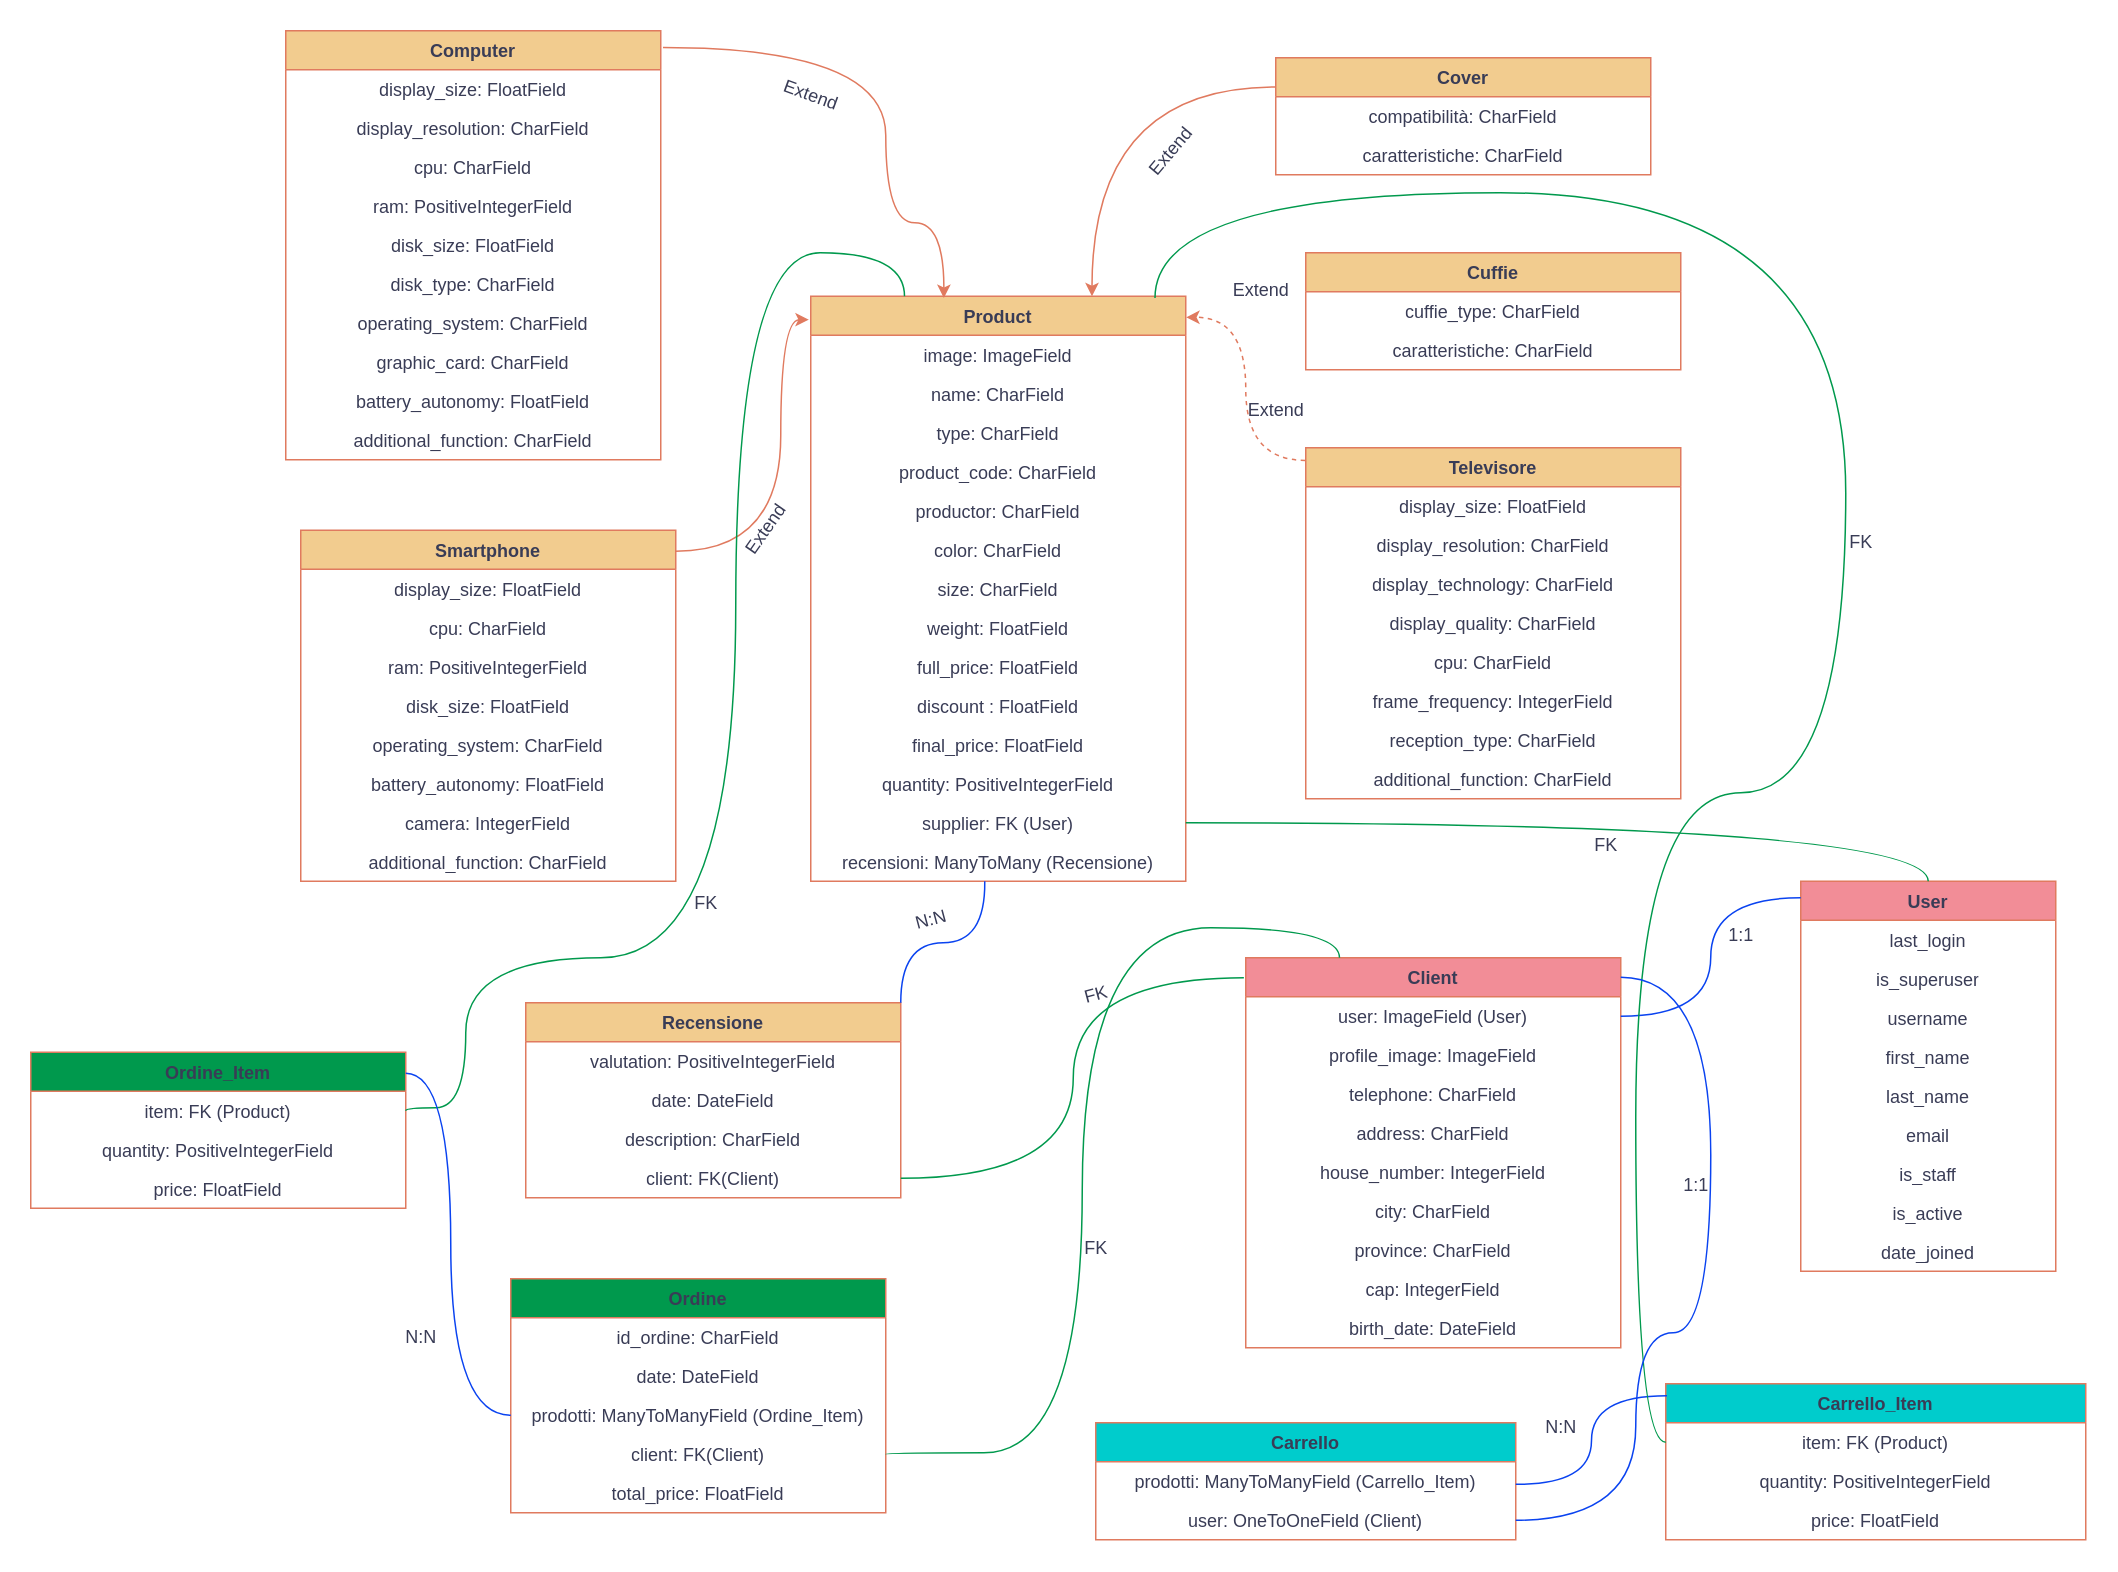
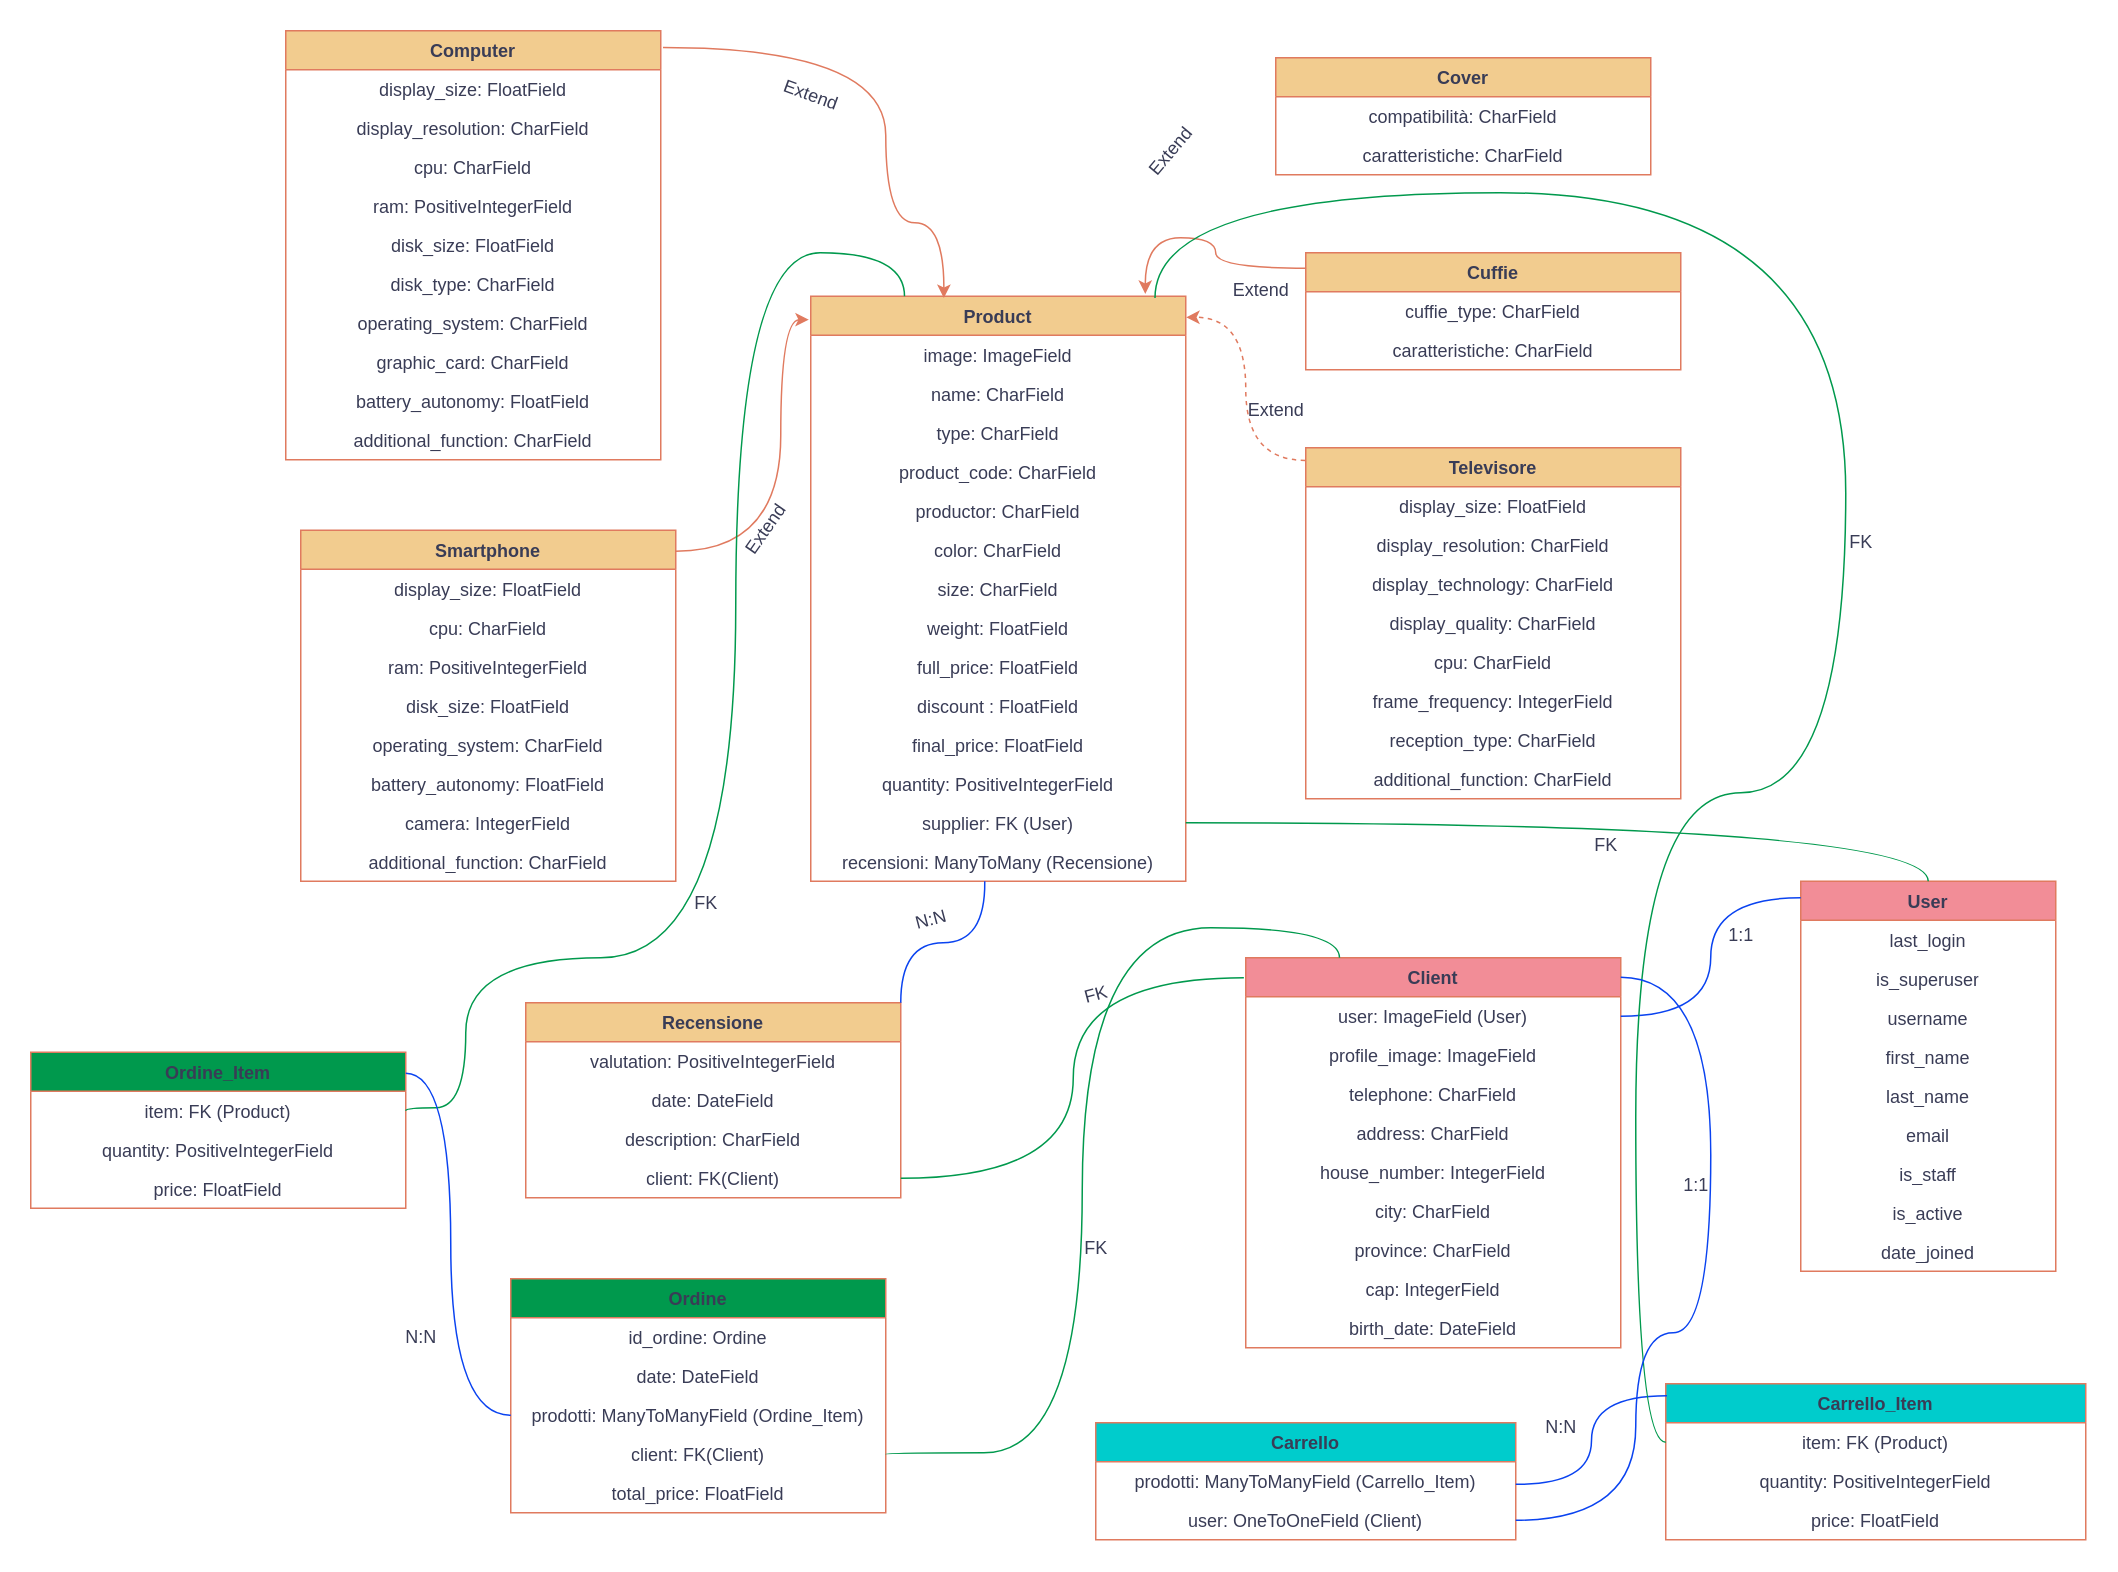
(1135, 140) -> none
none -> (1215, 249)
(698, 1339) -> (698, 1339)
